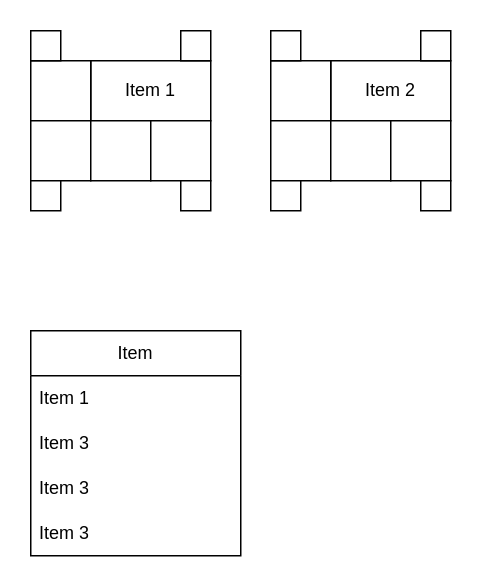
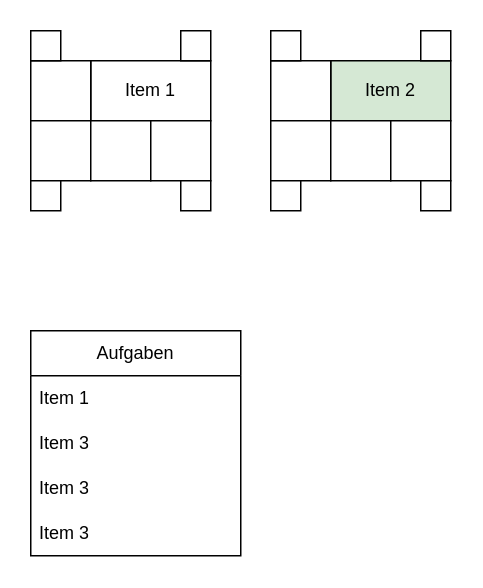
(391, 91) -> (391, 91)
(136, 353) -> (136, 353)
